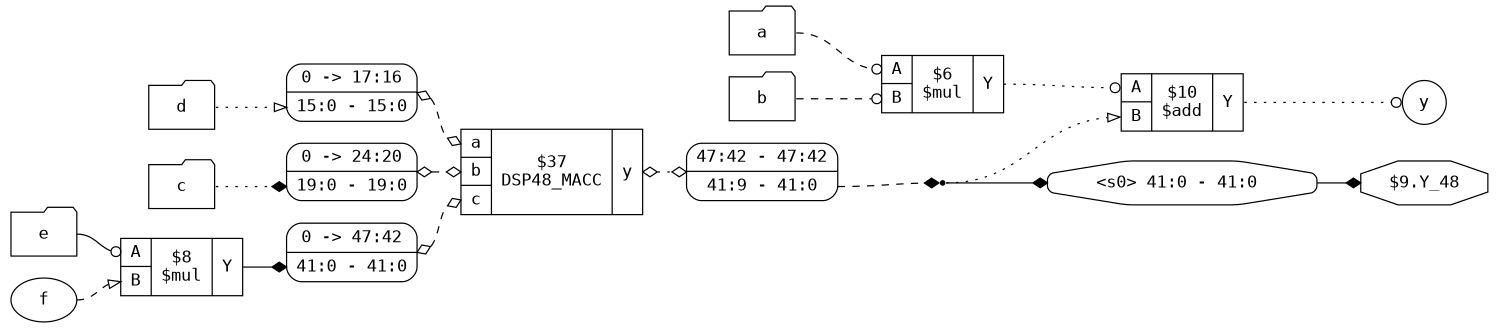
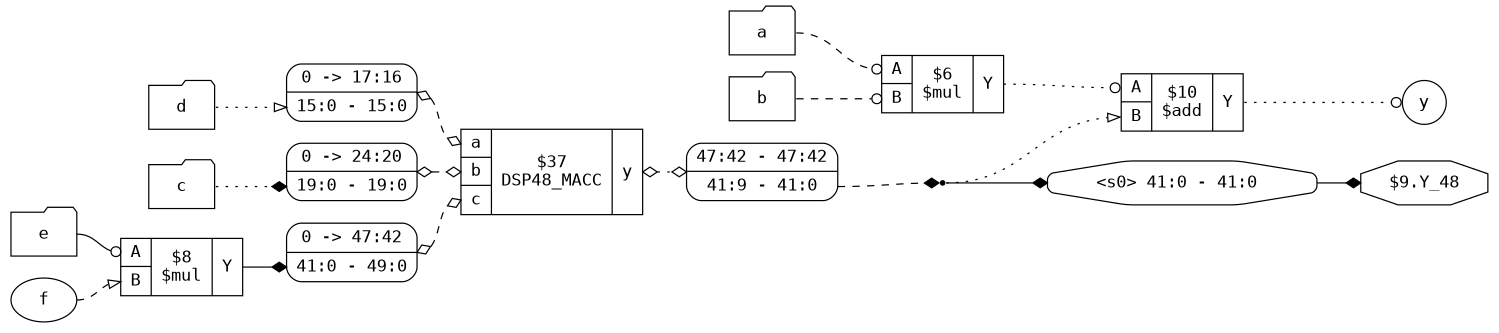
(352, 266) -> (352, 266)
